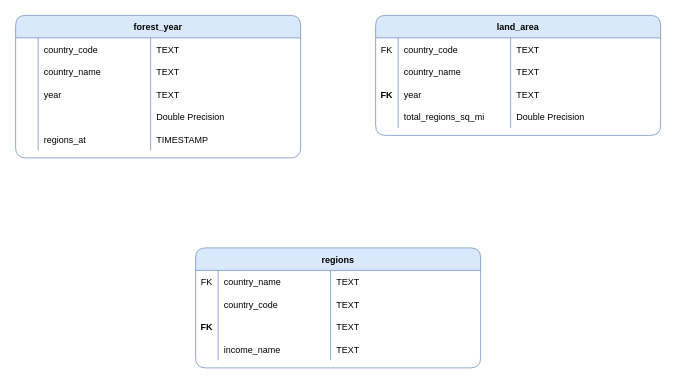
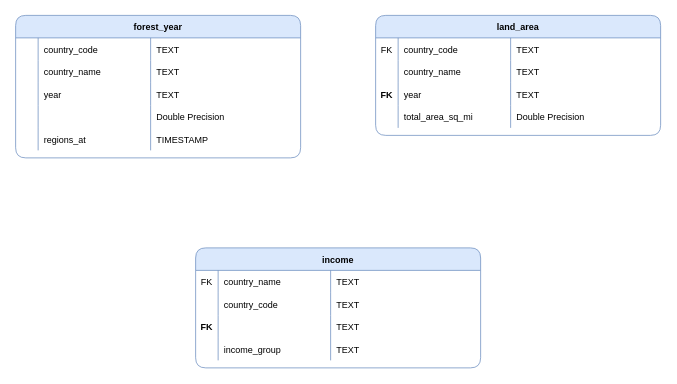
(448, 117) -> (441, 117)
(338, 260) -> (338, 260)
(250, 350) -> (253, 350)
